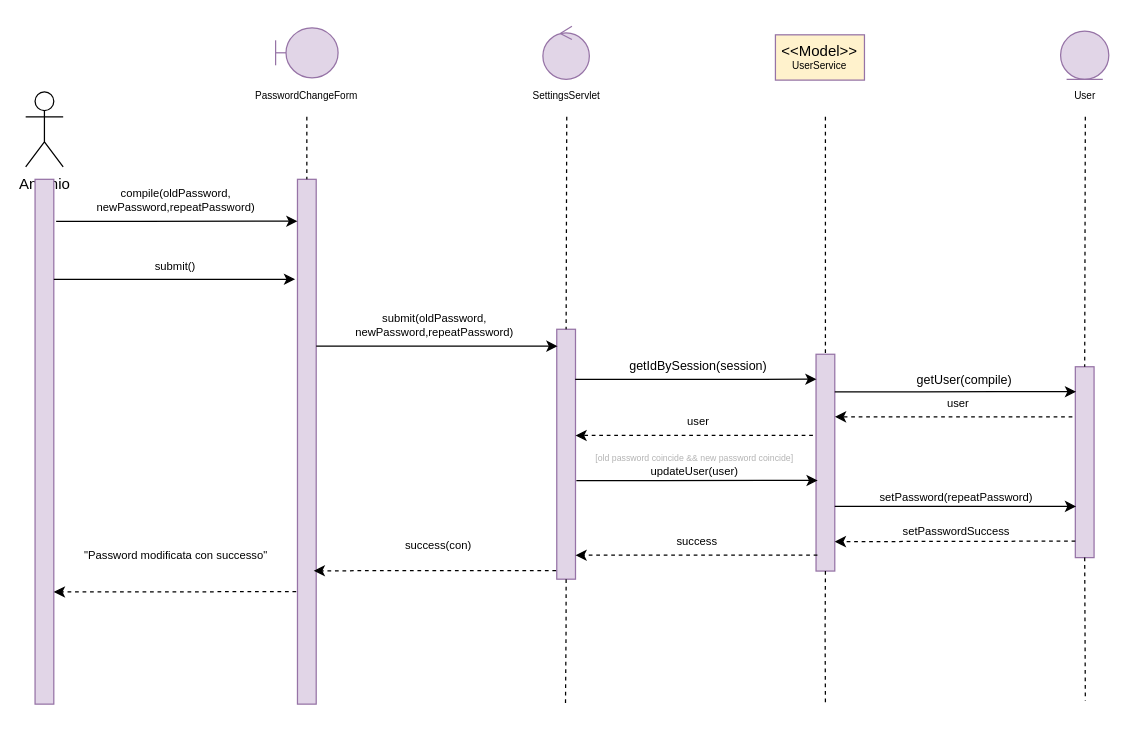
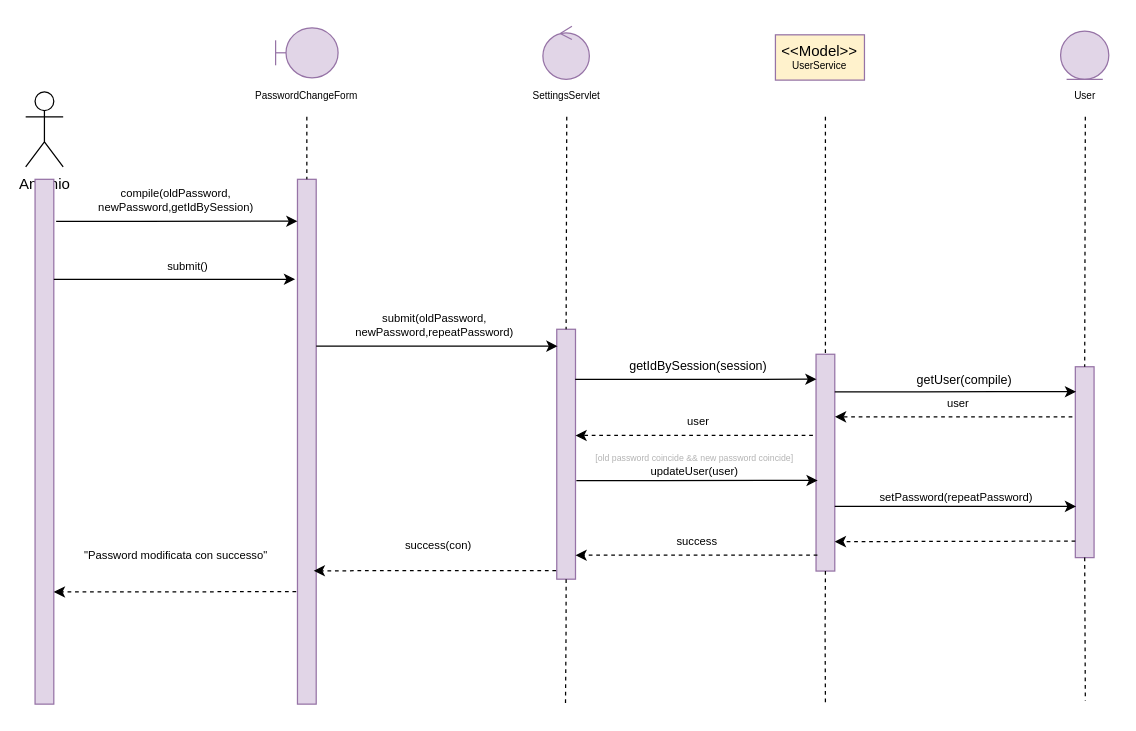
(176, 201) -> (176, 201)
(176, 267) -> (188, 267)
(957, 531) -> none
